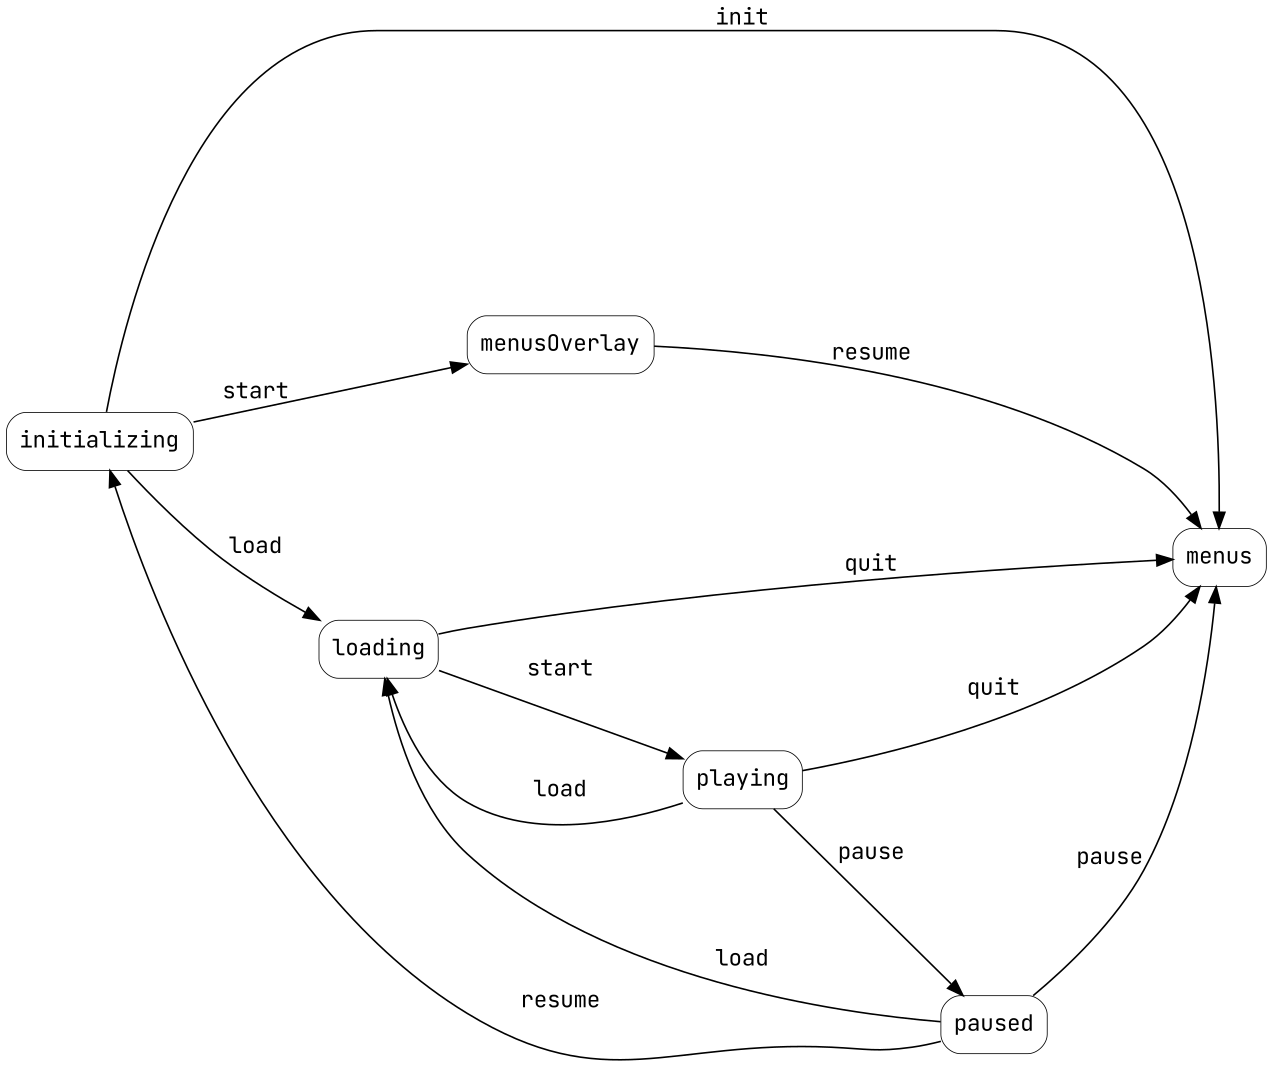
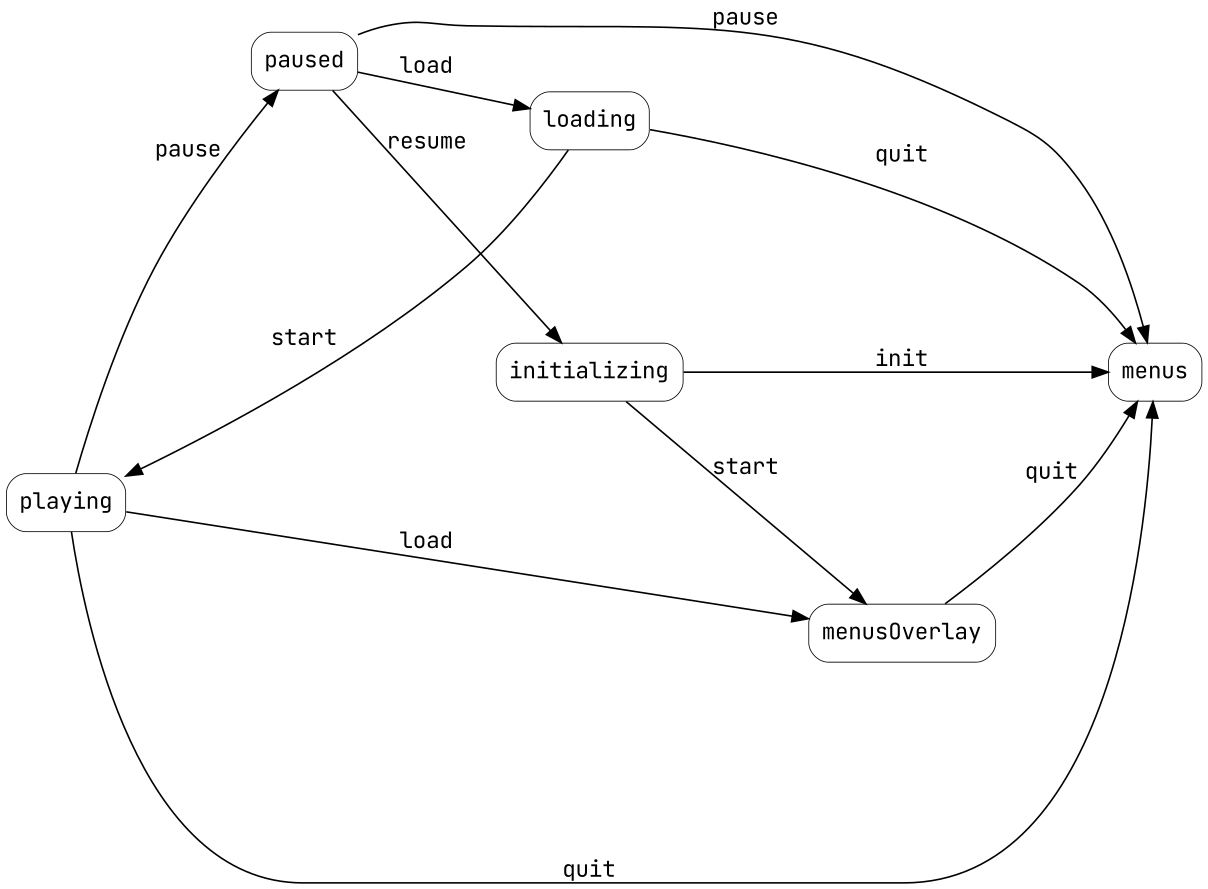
(872, 354) -> (1052, 473)
(210, 549) -> none
(508, 818) -> (459, 564)
